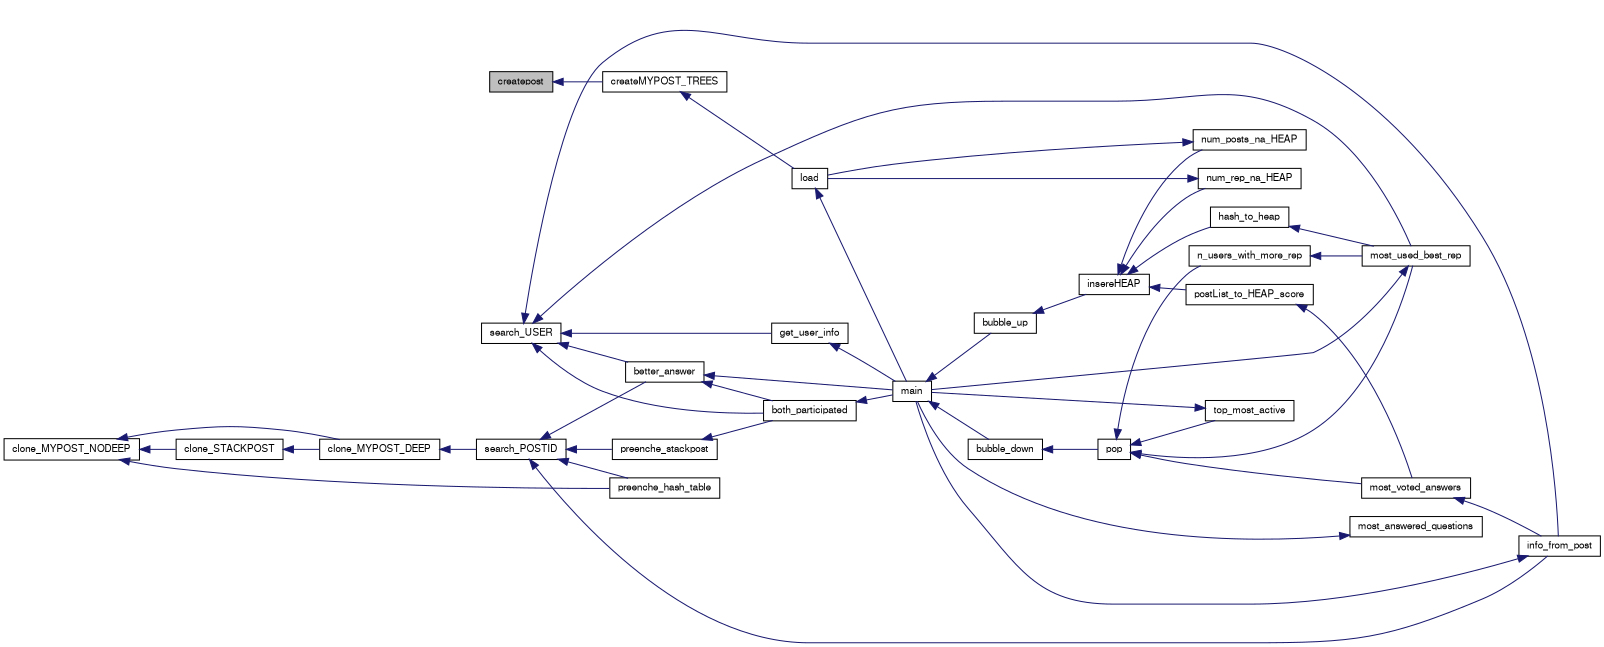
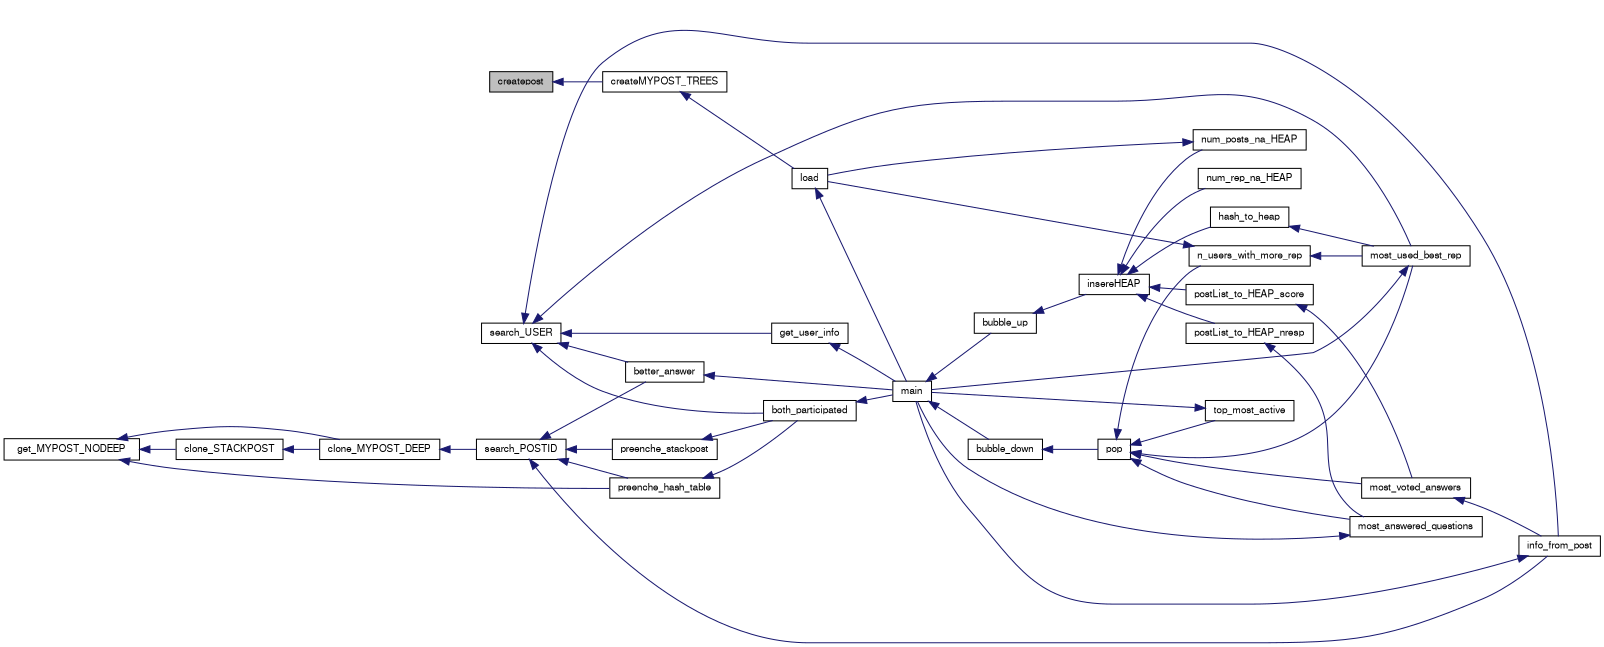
(1008, 179) -> (1006, 213)
none -> (1250, 333)
(742, 393) -> (757, 451)
(72, 449) -> (72, 449)
none -> (1242, 500)
